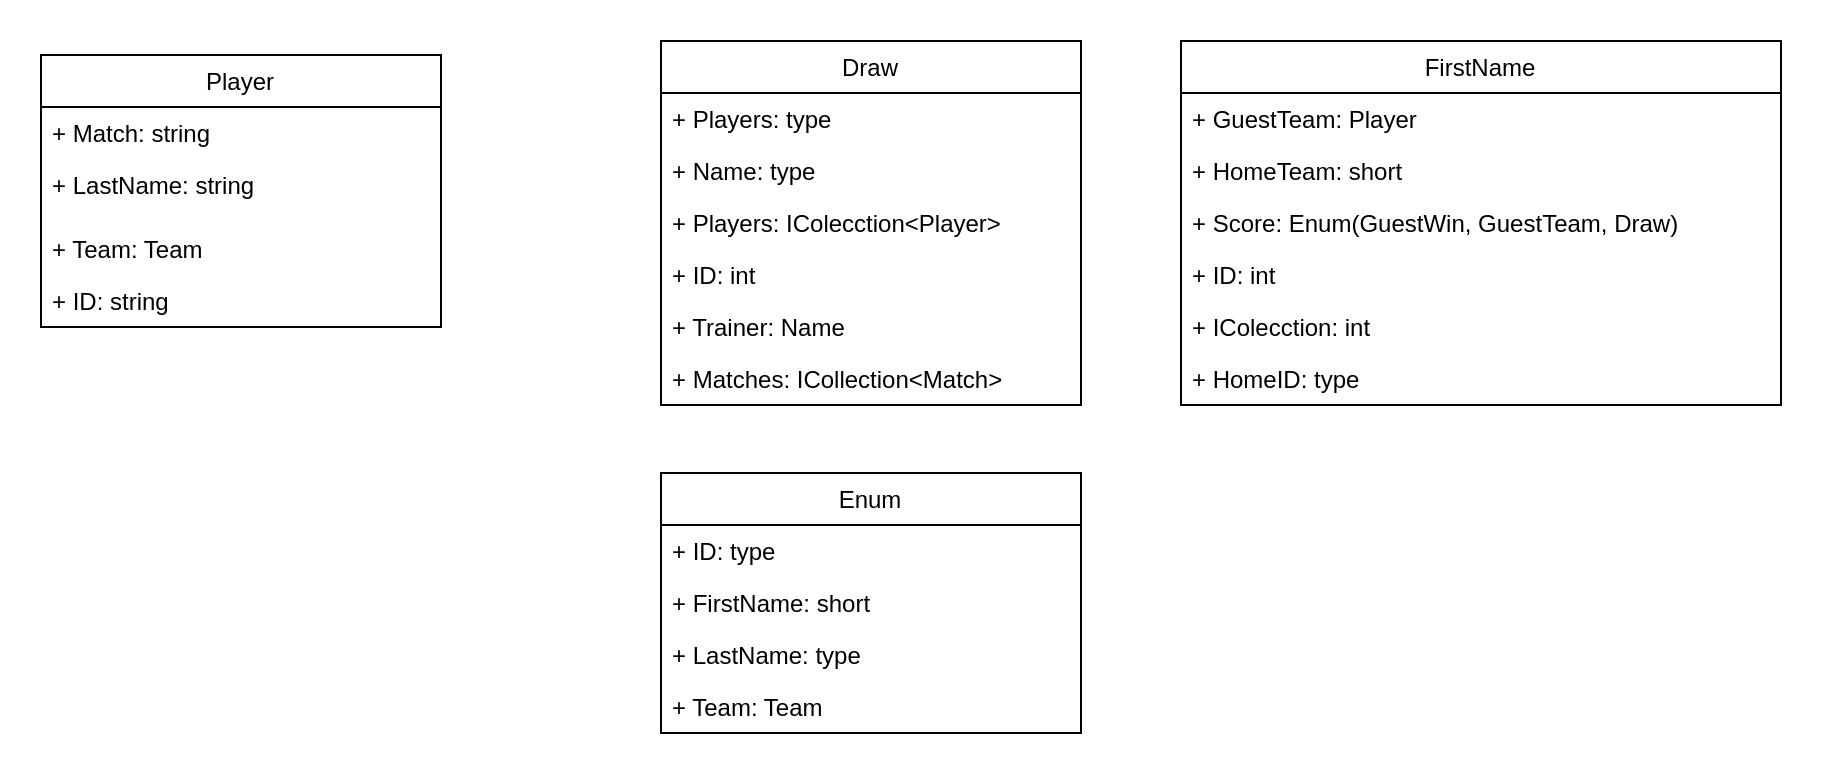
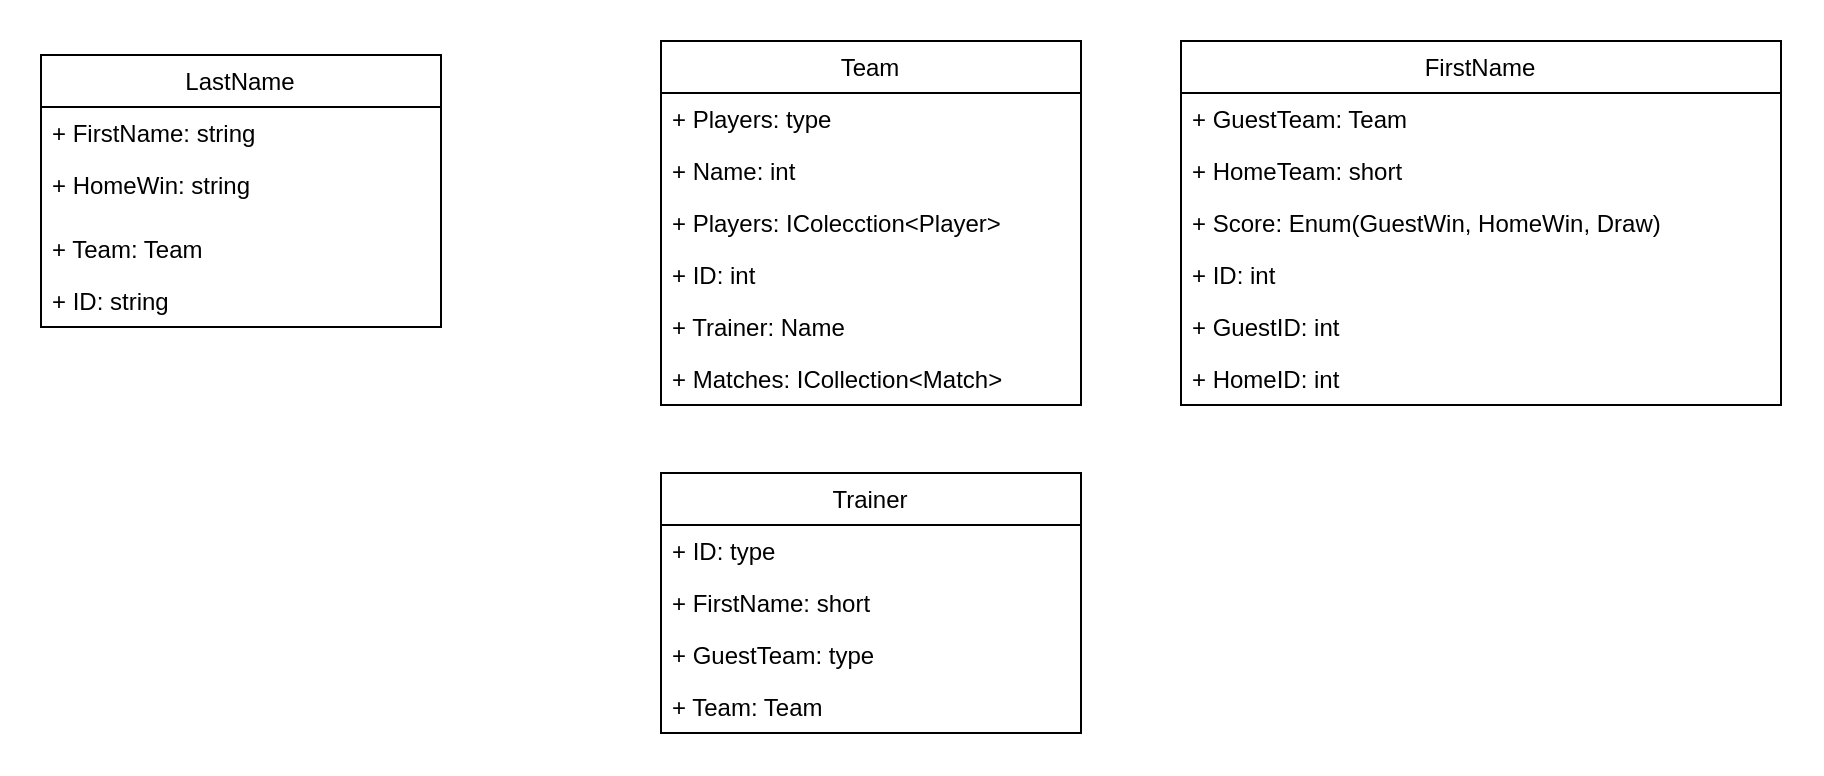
(870, 68) -> (870, 68)
(240, 82) -> (240, 82)
(1307, 120) -> (1297, 120)
(140, 134) -> (164, 134)
(743, 172) -> (733, 172)
(160, 186) -> (151, 186)
(1436, 224) -> (1419, 224)
(1294, 328) -> (1274, 328)
(1277, 380) -> (1267, 380)
(870, 500) -> (870, 500)
(770, 656) -> (777, 656)
